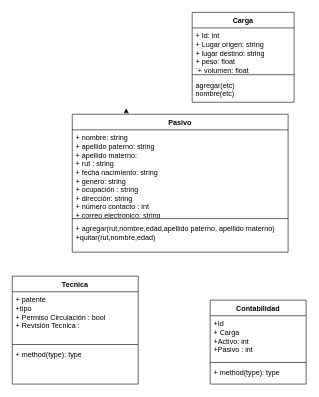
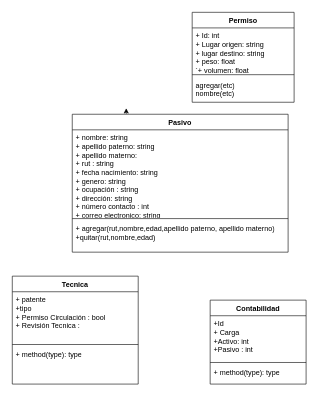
(243, 21) -> (243, 21)
